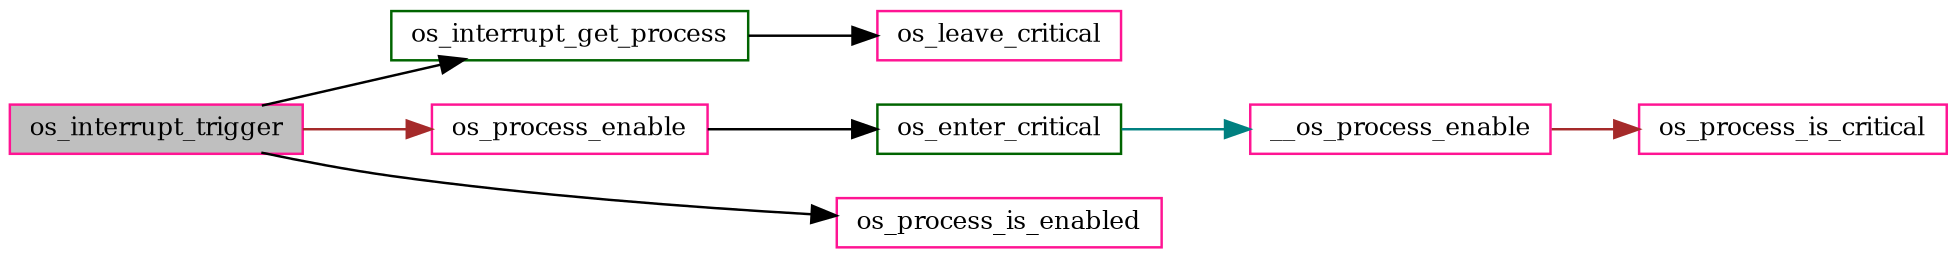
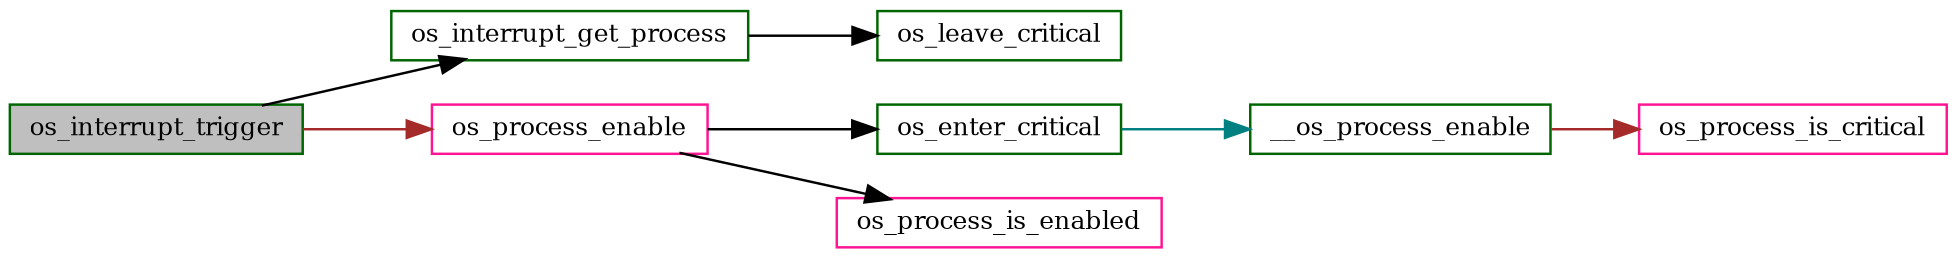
(999, 36) -> (999, 36)
(156, 129) -> (156, 129)
(1400, 129) -> (1400, 129)
(535, 193) -> (773, 173)
